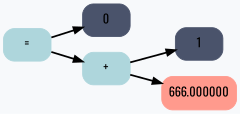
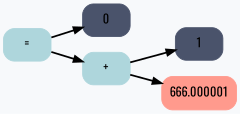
(199, 93) -> (199, 93)
